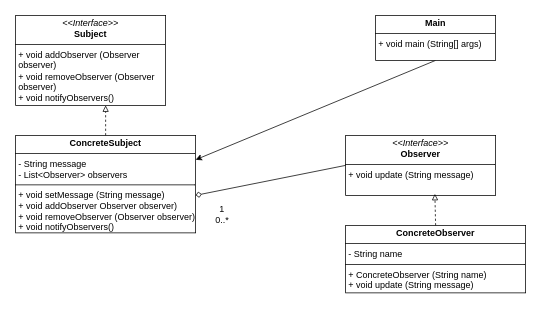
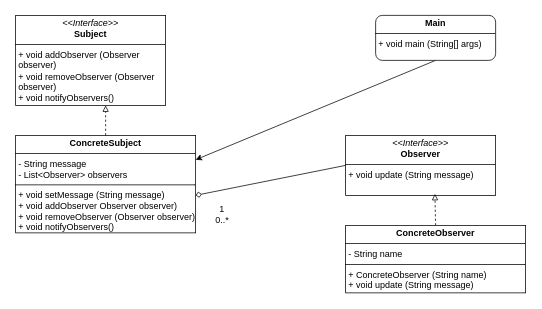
(435, 38) -> (435, 38)
